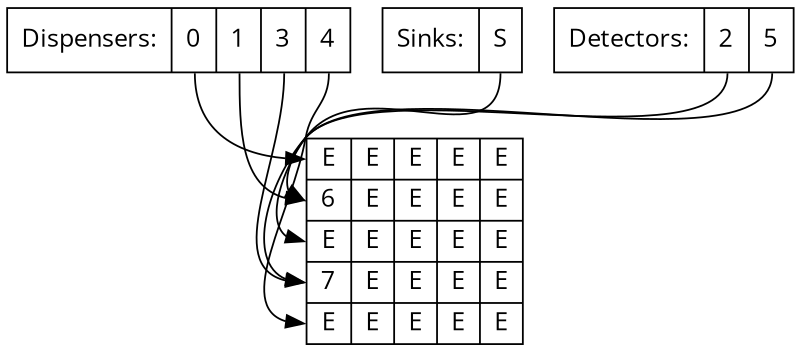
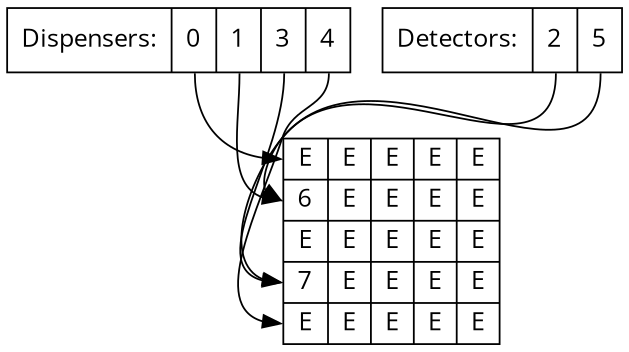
(452, 40) -> none
